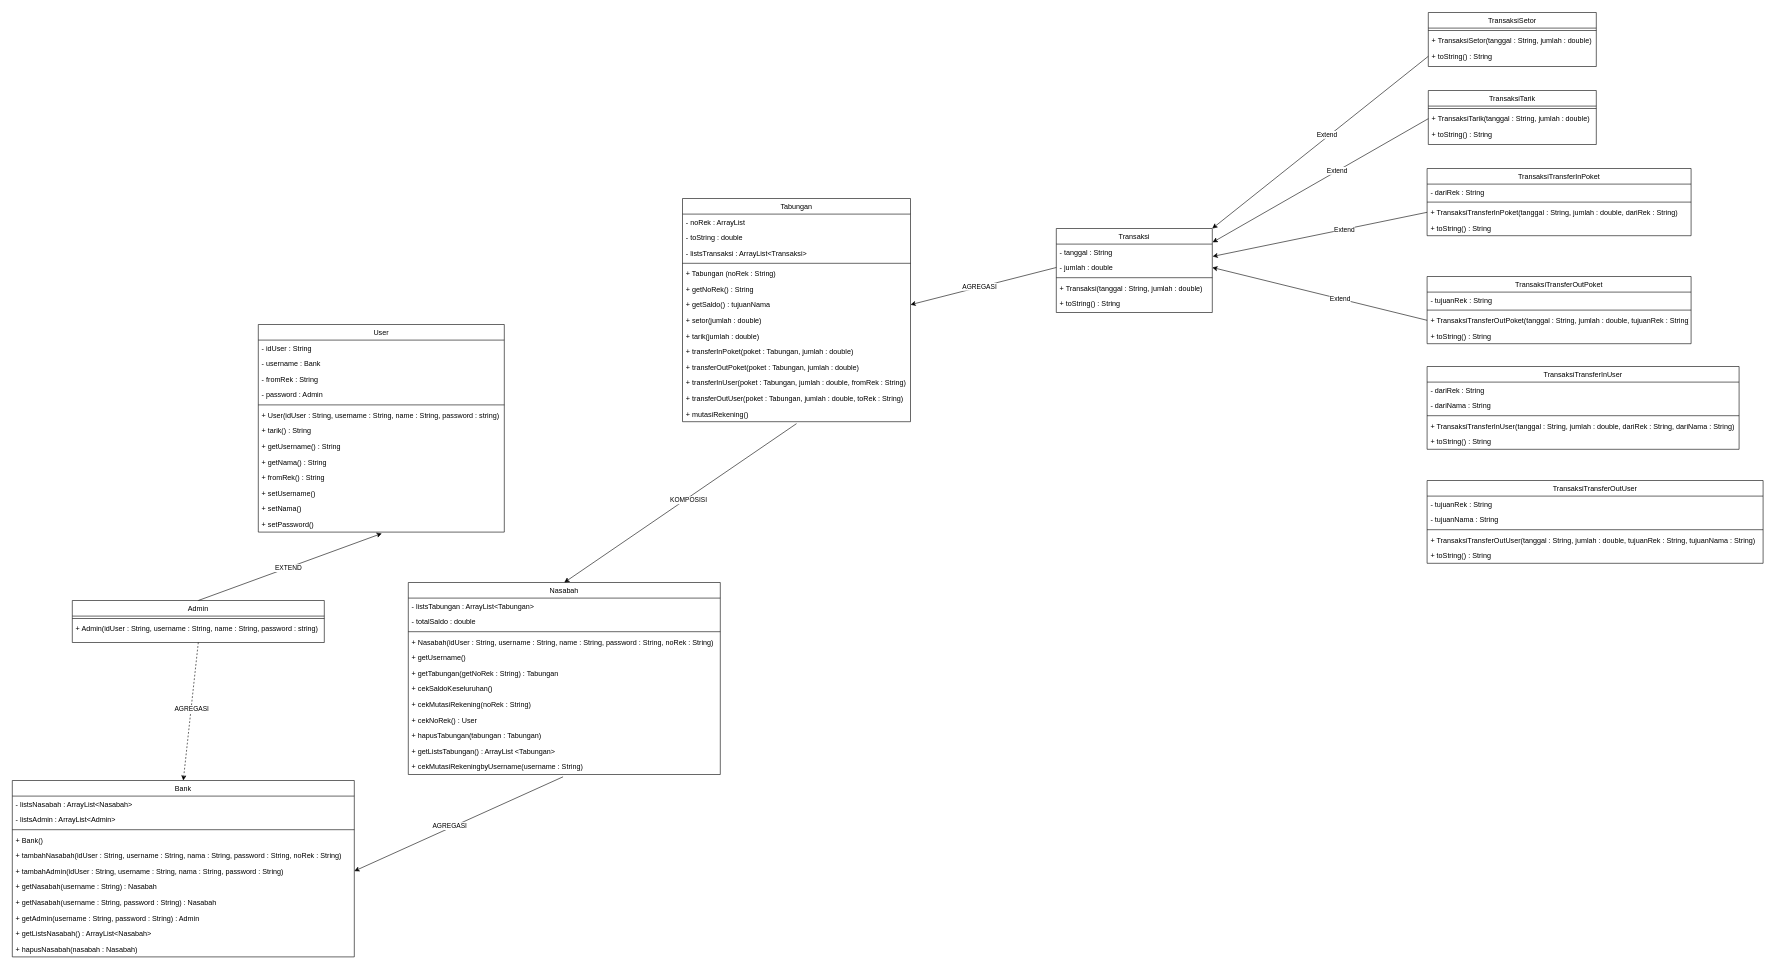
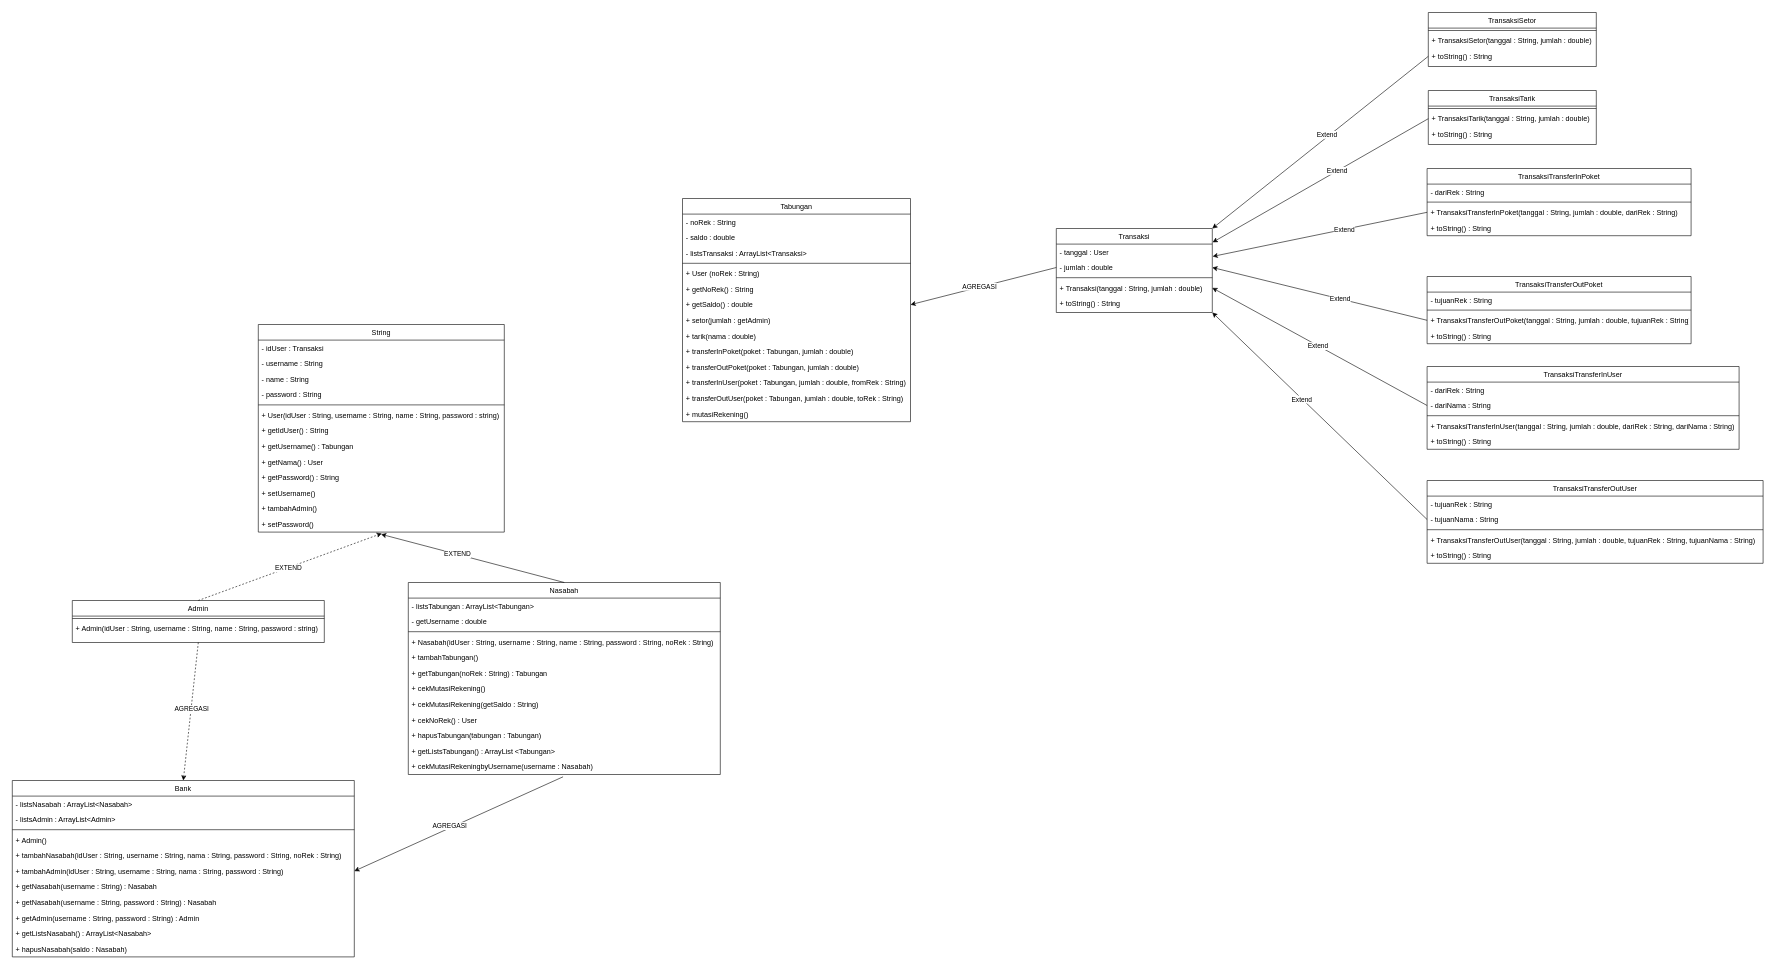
(719, 222) -> (713, 222)
(718, 238) -> (712, 238)
(1090, 252) -> (1087, 252)
(735, 274) -> (727, 274)
(732, 305) -> (723, 305)
(729, 320) -> (733, 320)
(381, 332) -> (381, 332)
(728, 336) -> (725, 336)
none -> (1321, 347)
(290, 348) -> (296, 348)
(292, 364) -> (295, 364)
(293, 379) -> (287, 379)
(293, 395) -> (295, 395)
none -> (1300, 397)
(292, 431) -> (301, 431)
(305, 446) -> (310, 446)
(297, 462) -> (294, 462)
(297, 478) -> (305, 478)
(681, 503) -> none
(283, 509) -> (290, 509)
(337, 550) -> (337, 550)
none -> (475, 559)
(447, 622) -> (451, 622)
(441, 658) -> (447, 658)
(491, 673) -> (485, 673)
(455, 689) -> (451, 689)
(476, 704) -> (481, 704)
(502, 767) -> (505, 767)
(31, 840) -> (32, 840)
(78, 949) -> (73, 949)
